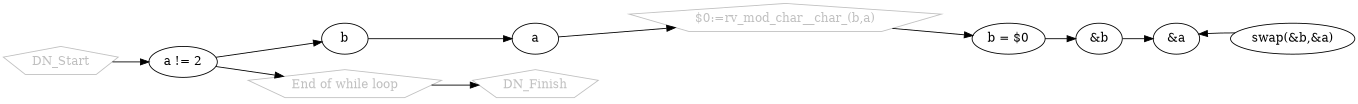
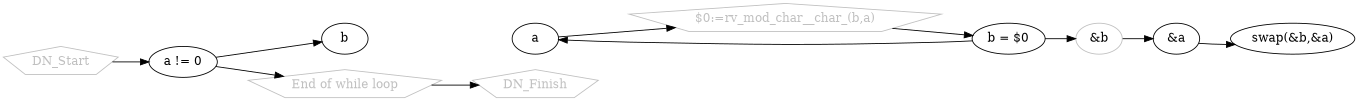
(1221, 33) -> (1213, 44)
(436, 39) -> (770, 44)
(1099, 39) -> (1099, 39)
(183, 62) -> (183, 62)
